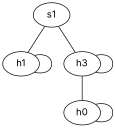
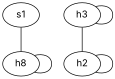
(67, 39) -> none
(21, 64) -> (21, 64)
(82, 113) -> (82, 64)
